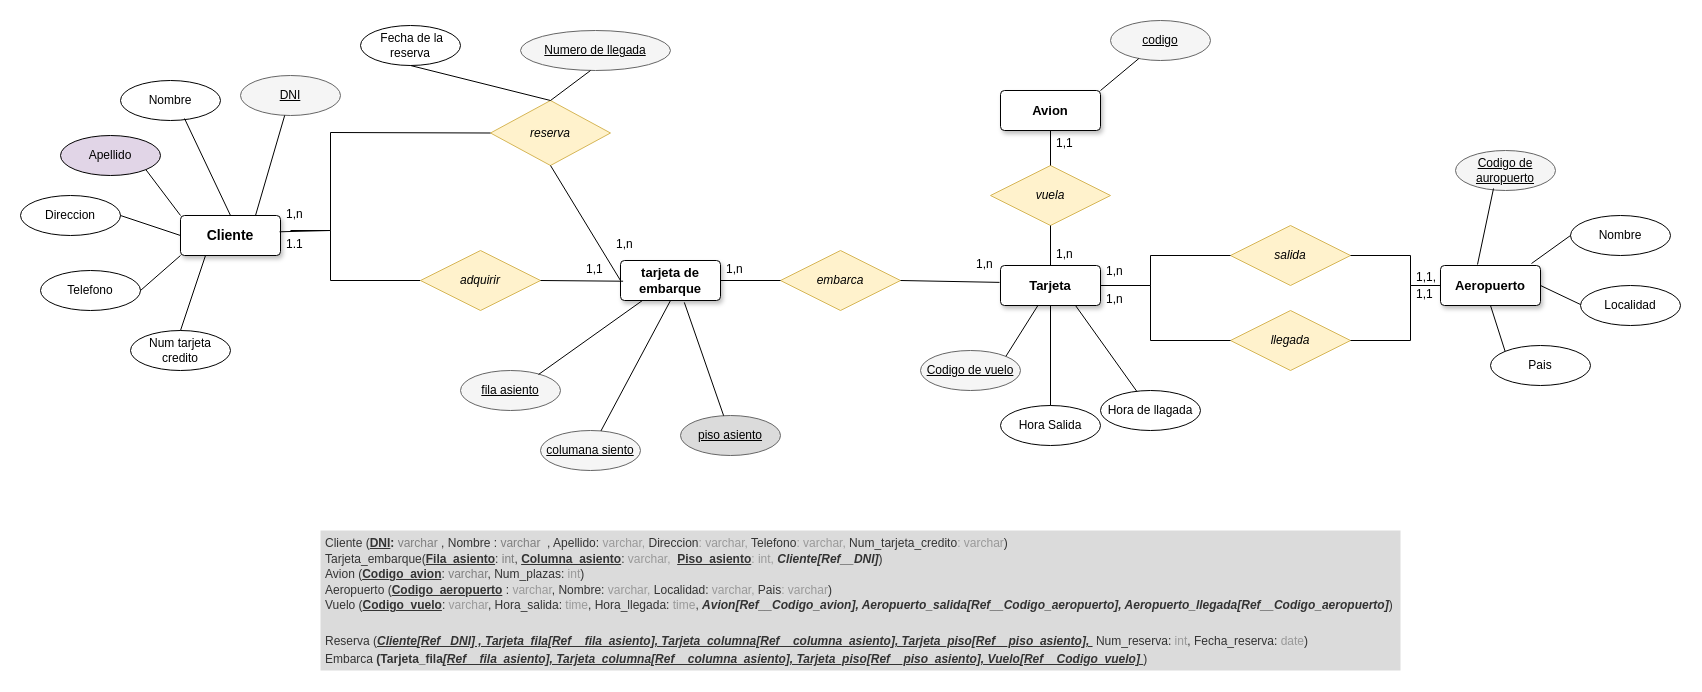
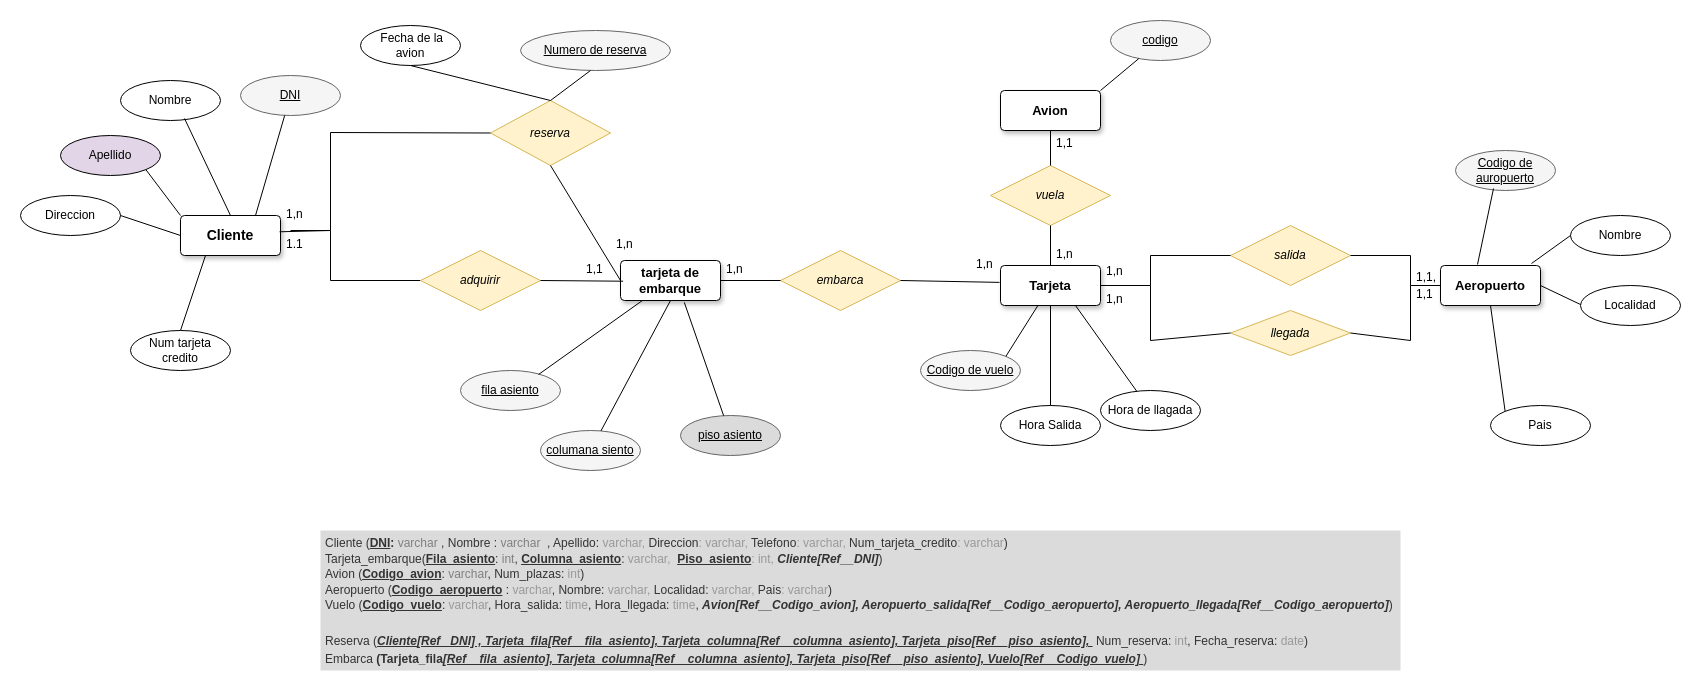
(411, 46) -> (411, 46)
(596, 51) -> (596, 51)
(161, 273) -> none
(91, 291) -> none
(1291, 341) -> (1291, 333)
(1541, 366) -> (1541, 426)
